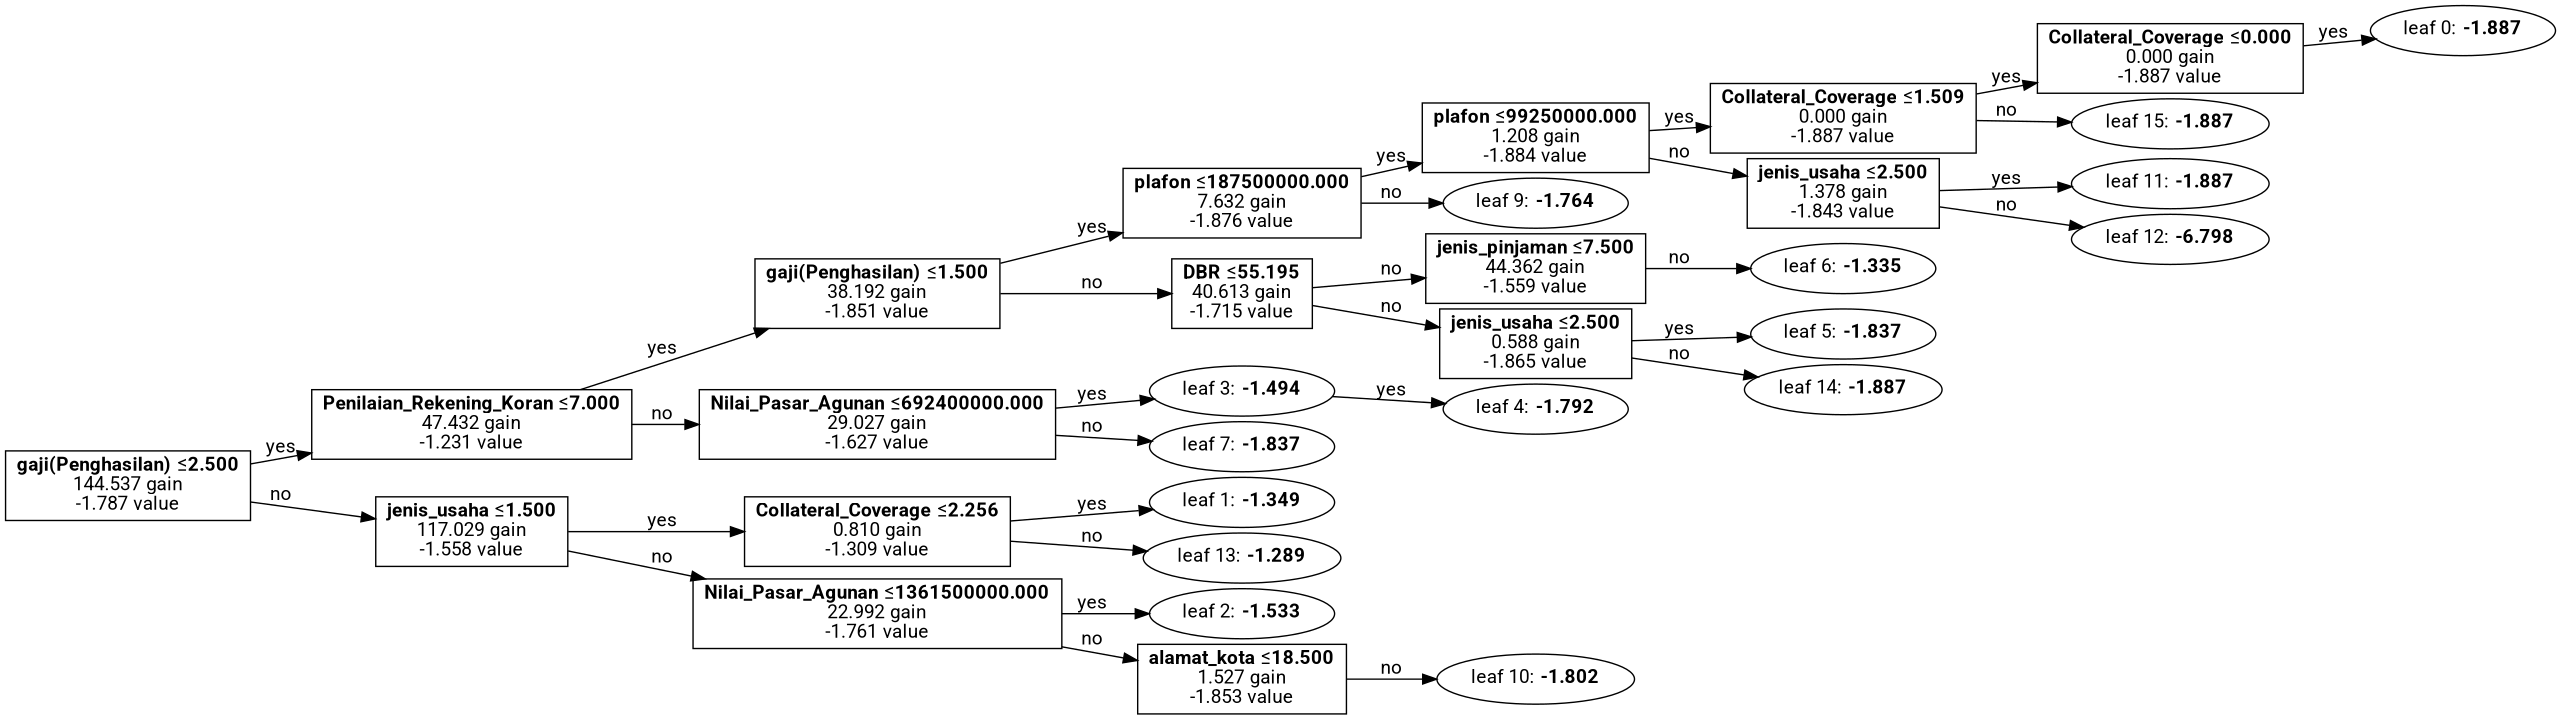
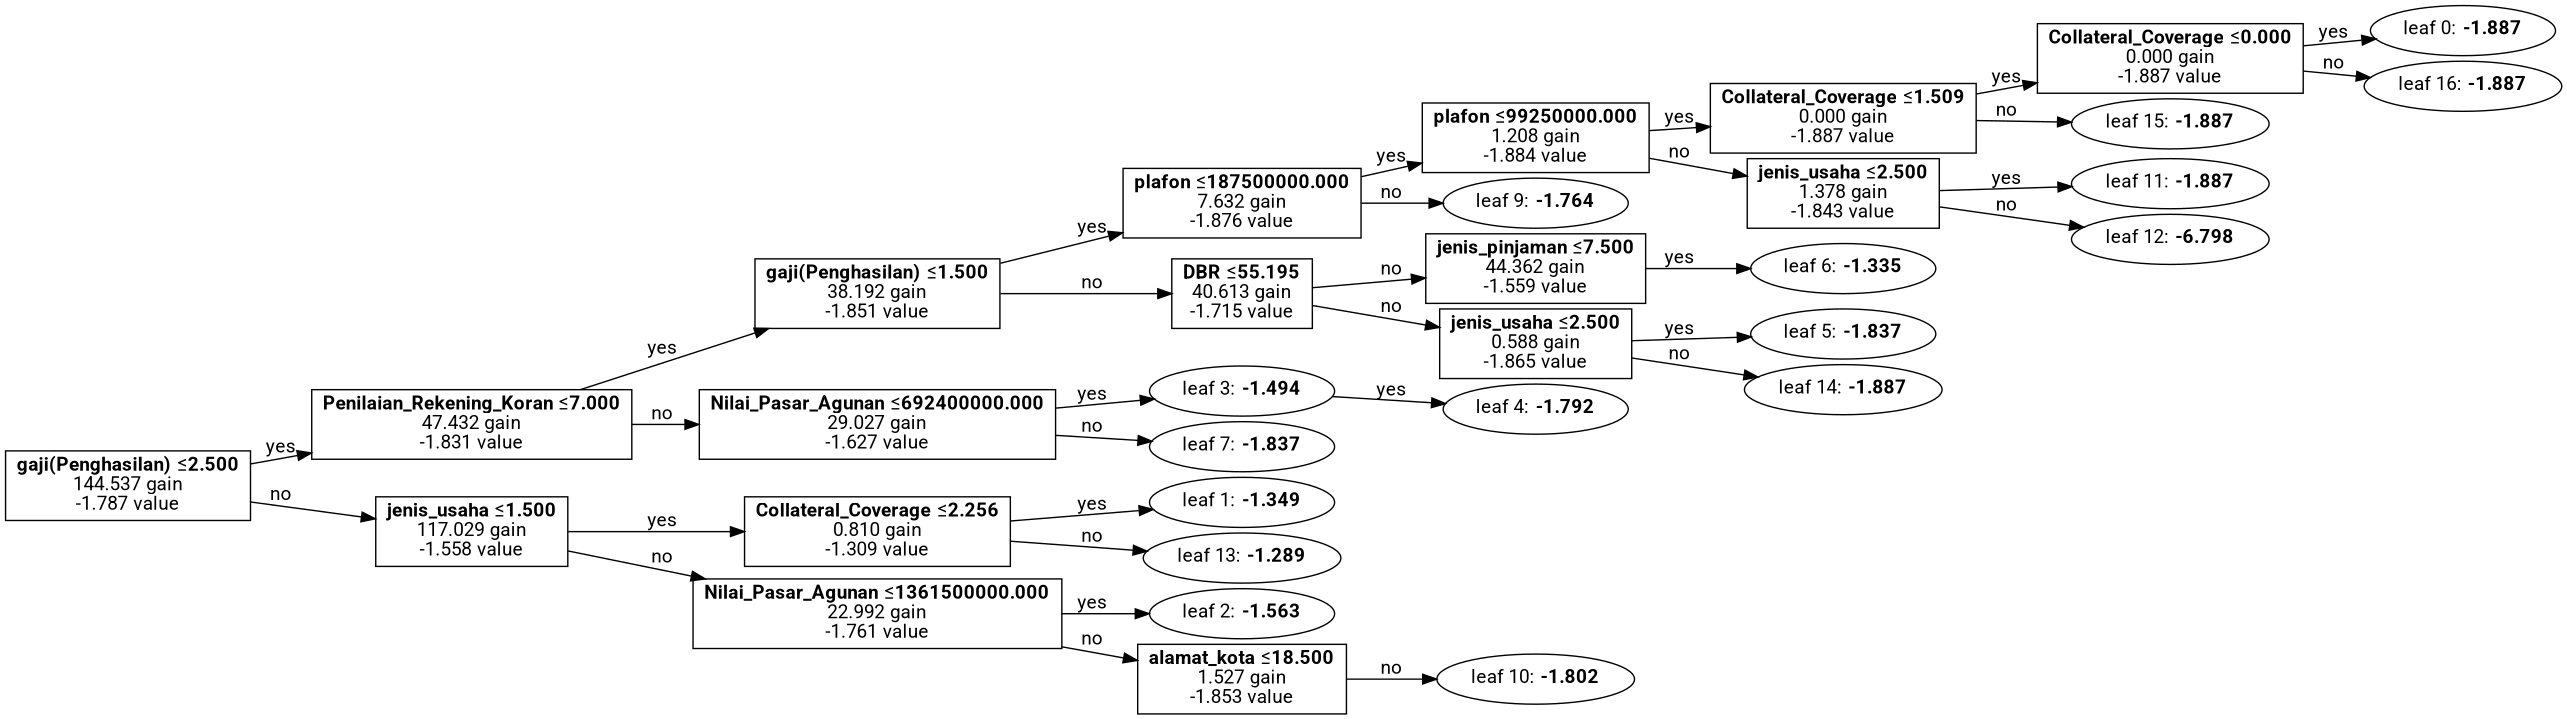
none -> (2463, 86)
(1680, 258) -> (1680, 258)
(472, 443) -> (472, 443)
(1272, 612) -> (1272, 612)
